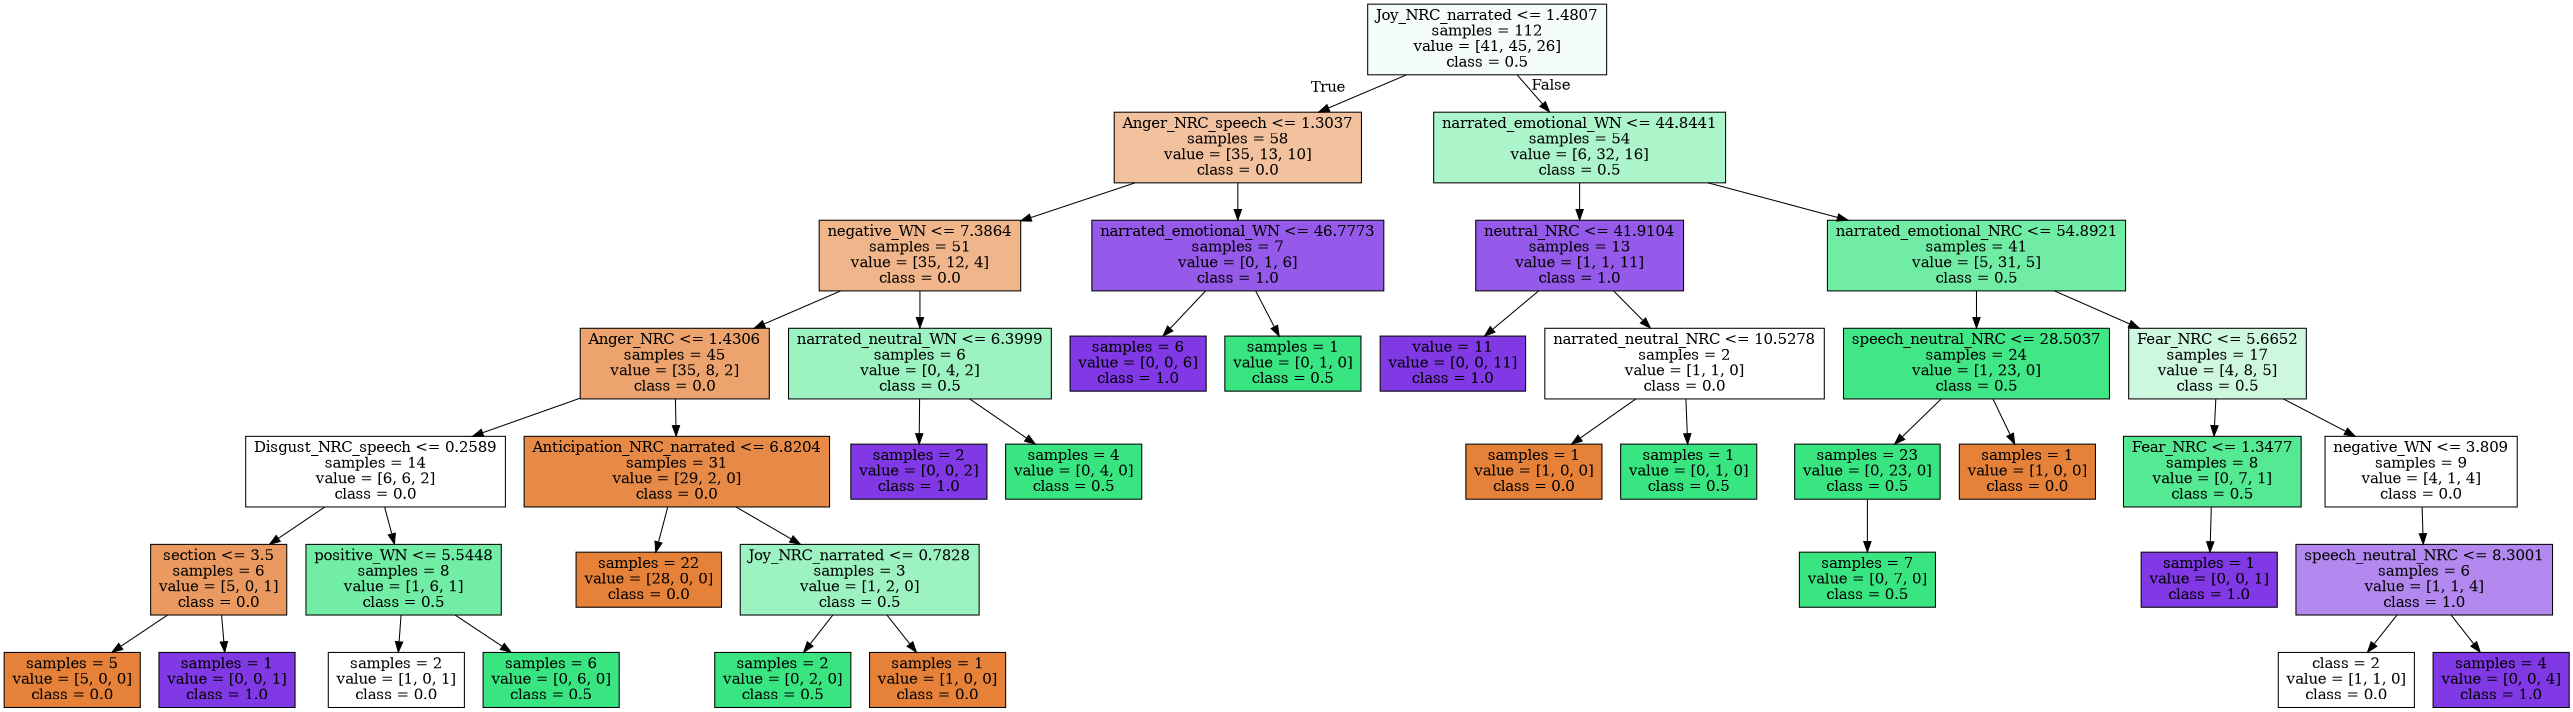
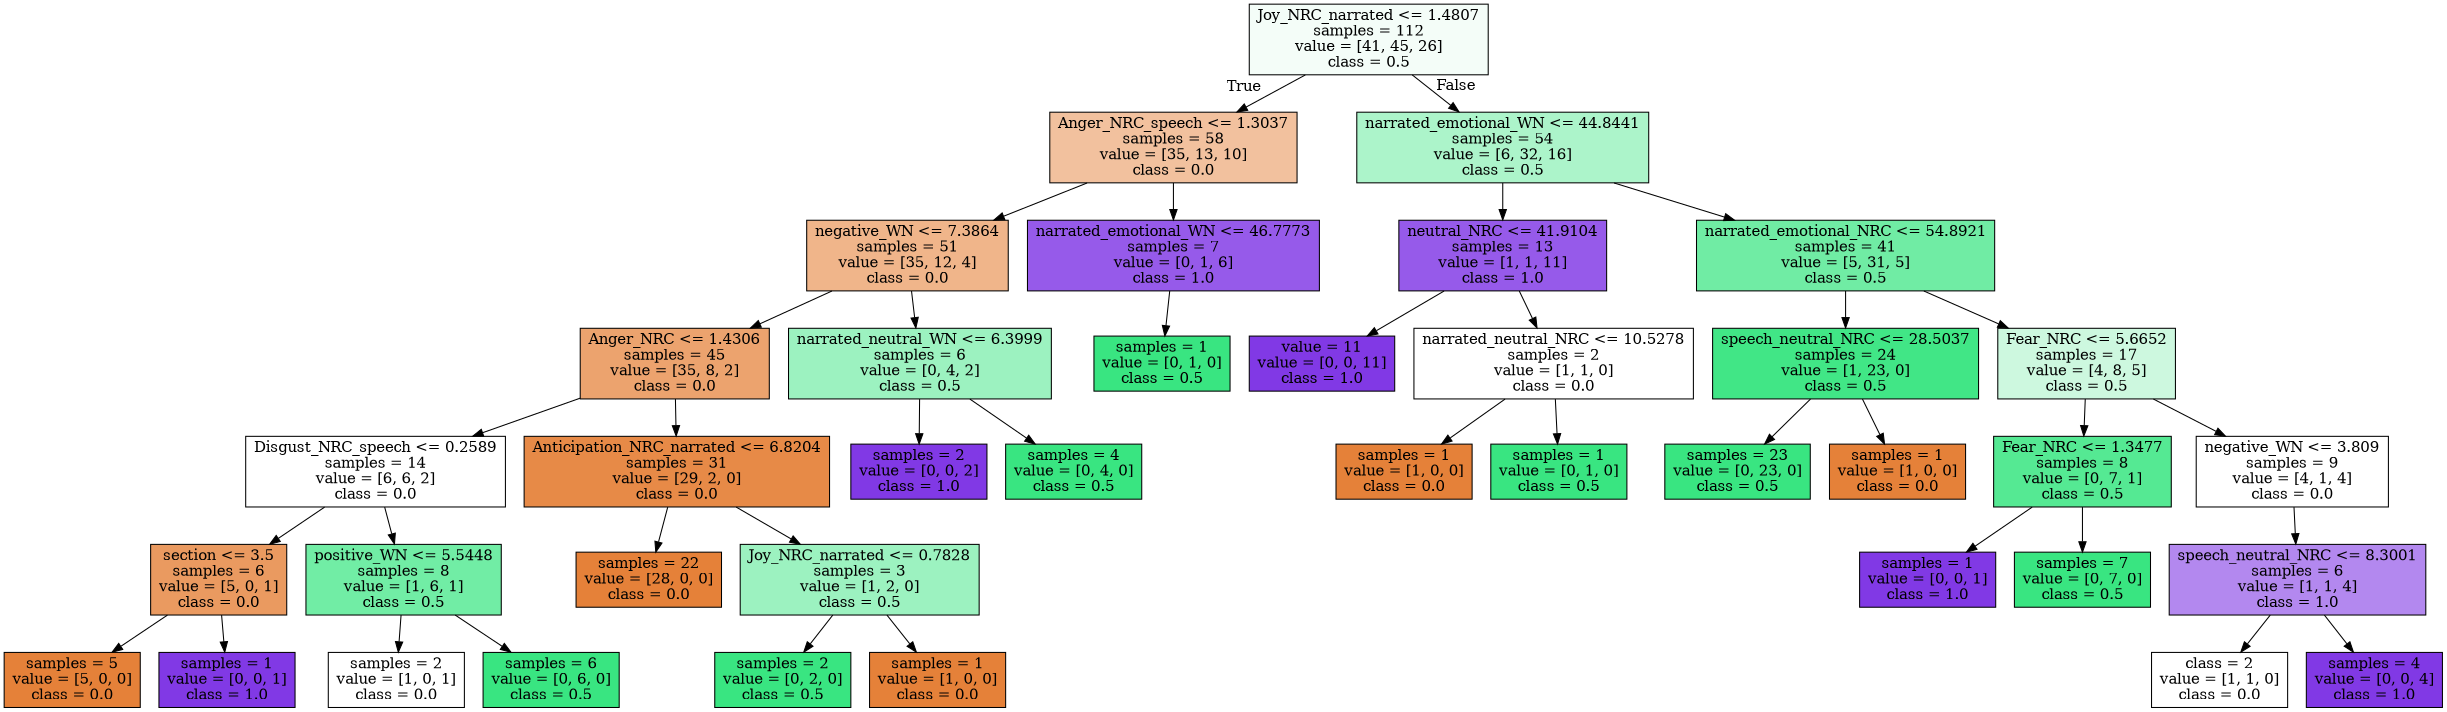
(1138, 364) -> none
(1867, 520) -> (2082, 524)
